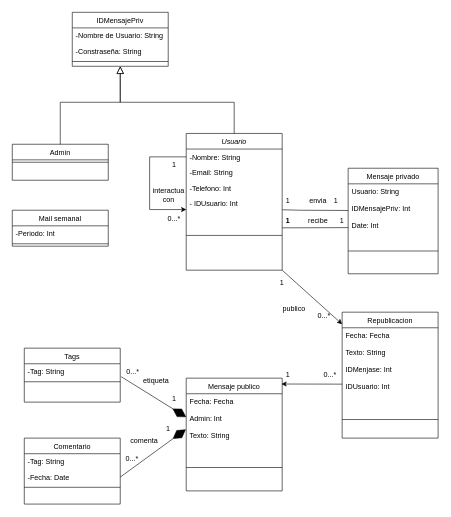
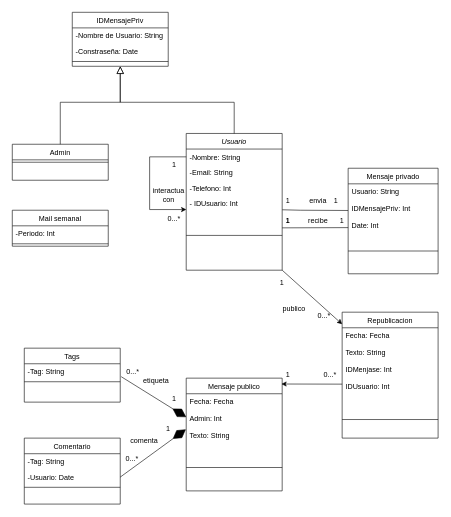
(113, 52) -> (110, 52)
(50, 478) -> (53, 478)
